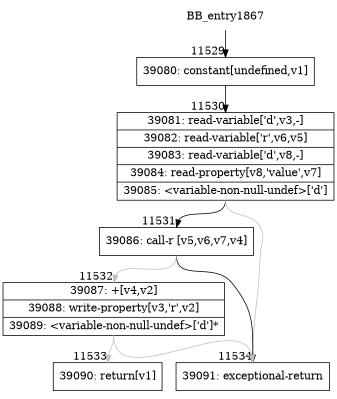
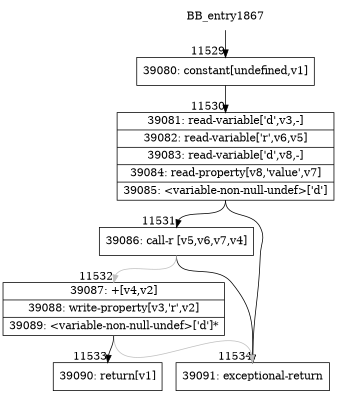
(260, 267) -> (260, 267)
(112, 346) -> (112, 346)
